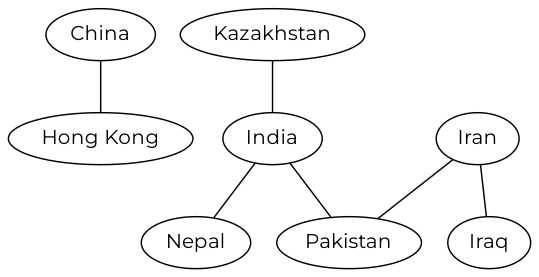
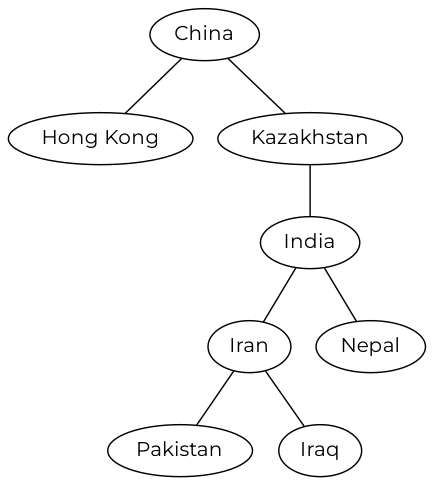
none -> (257, 86)
(310, 190) -> (280, 295)
